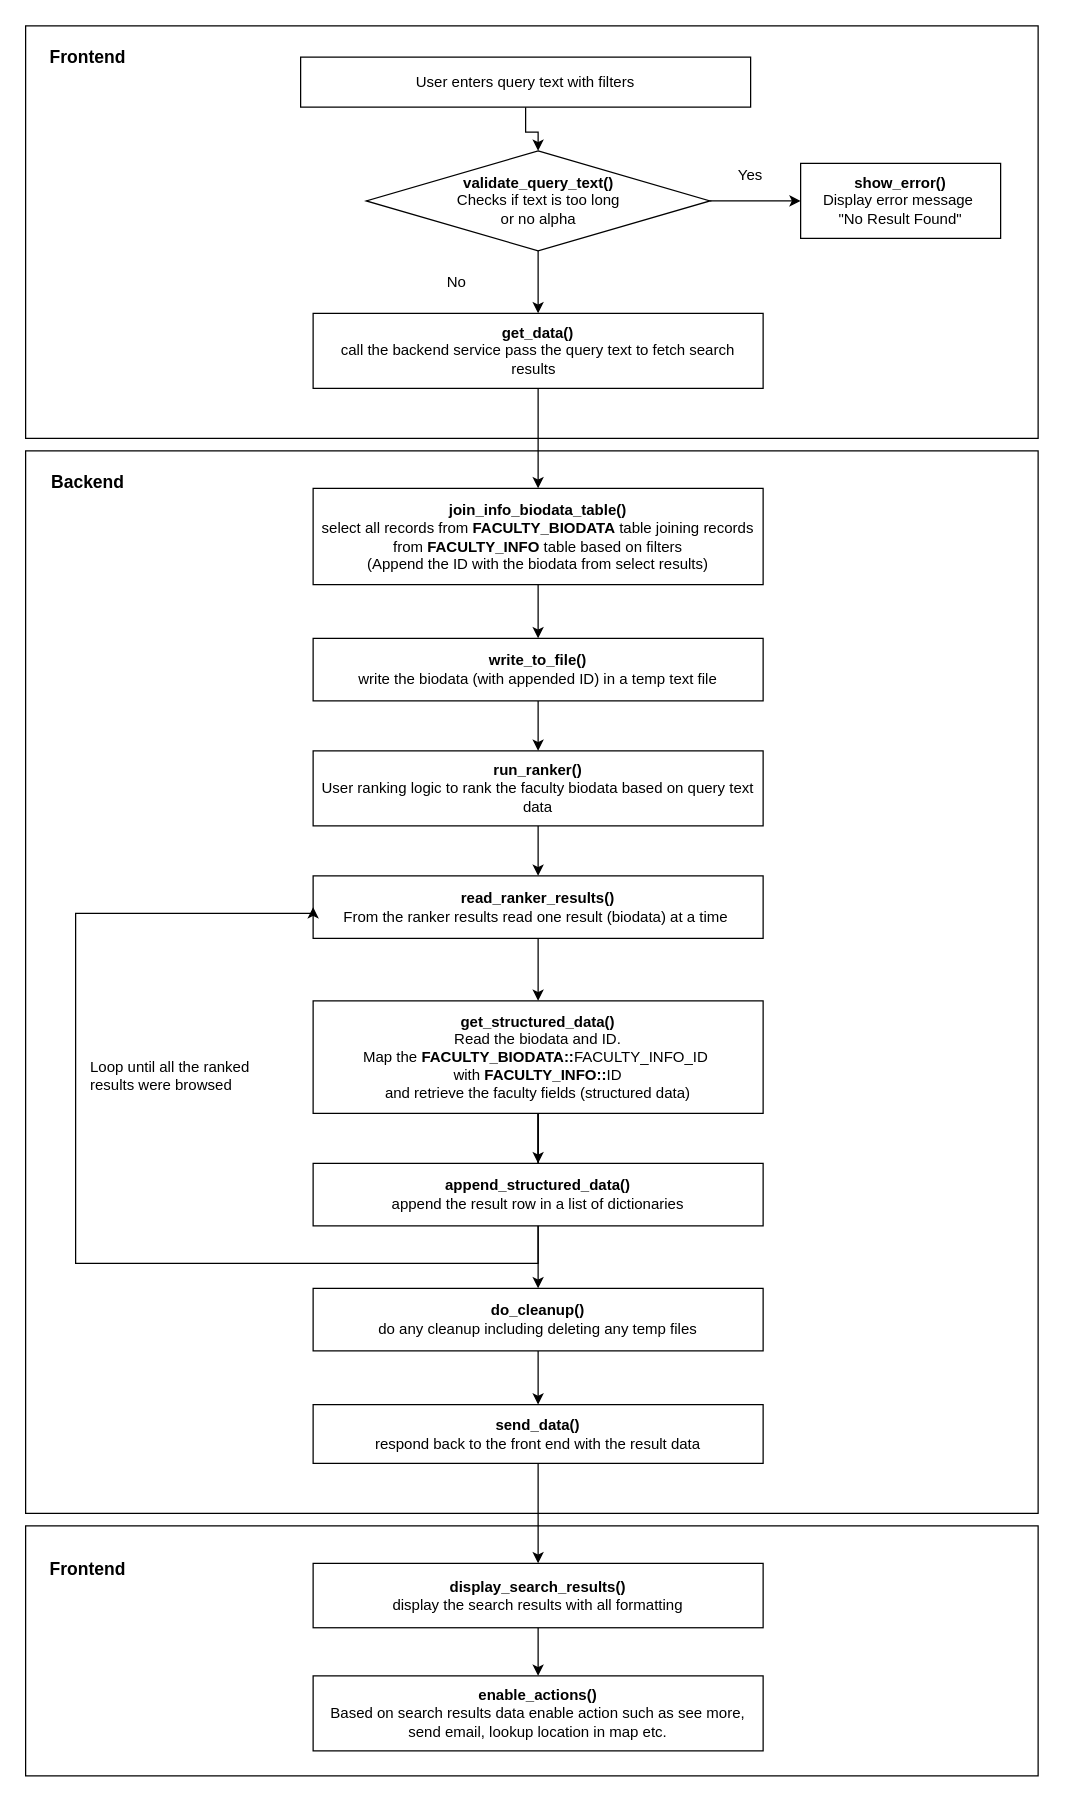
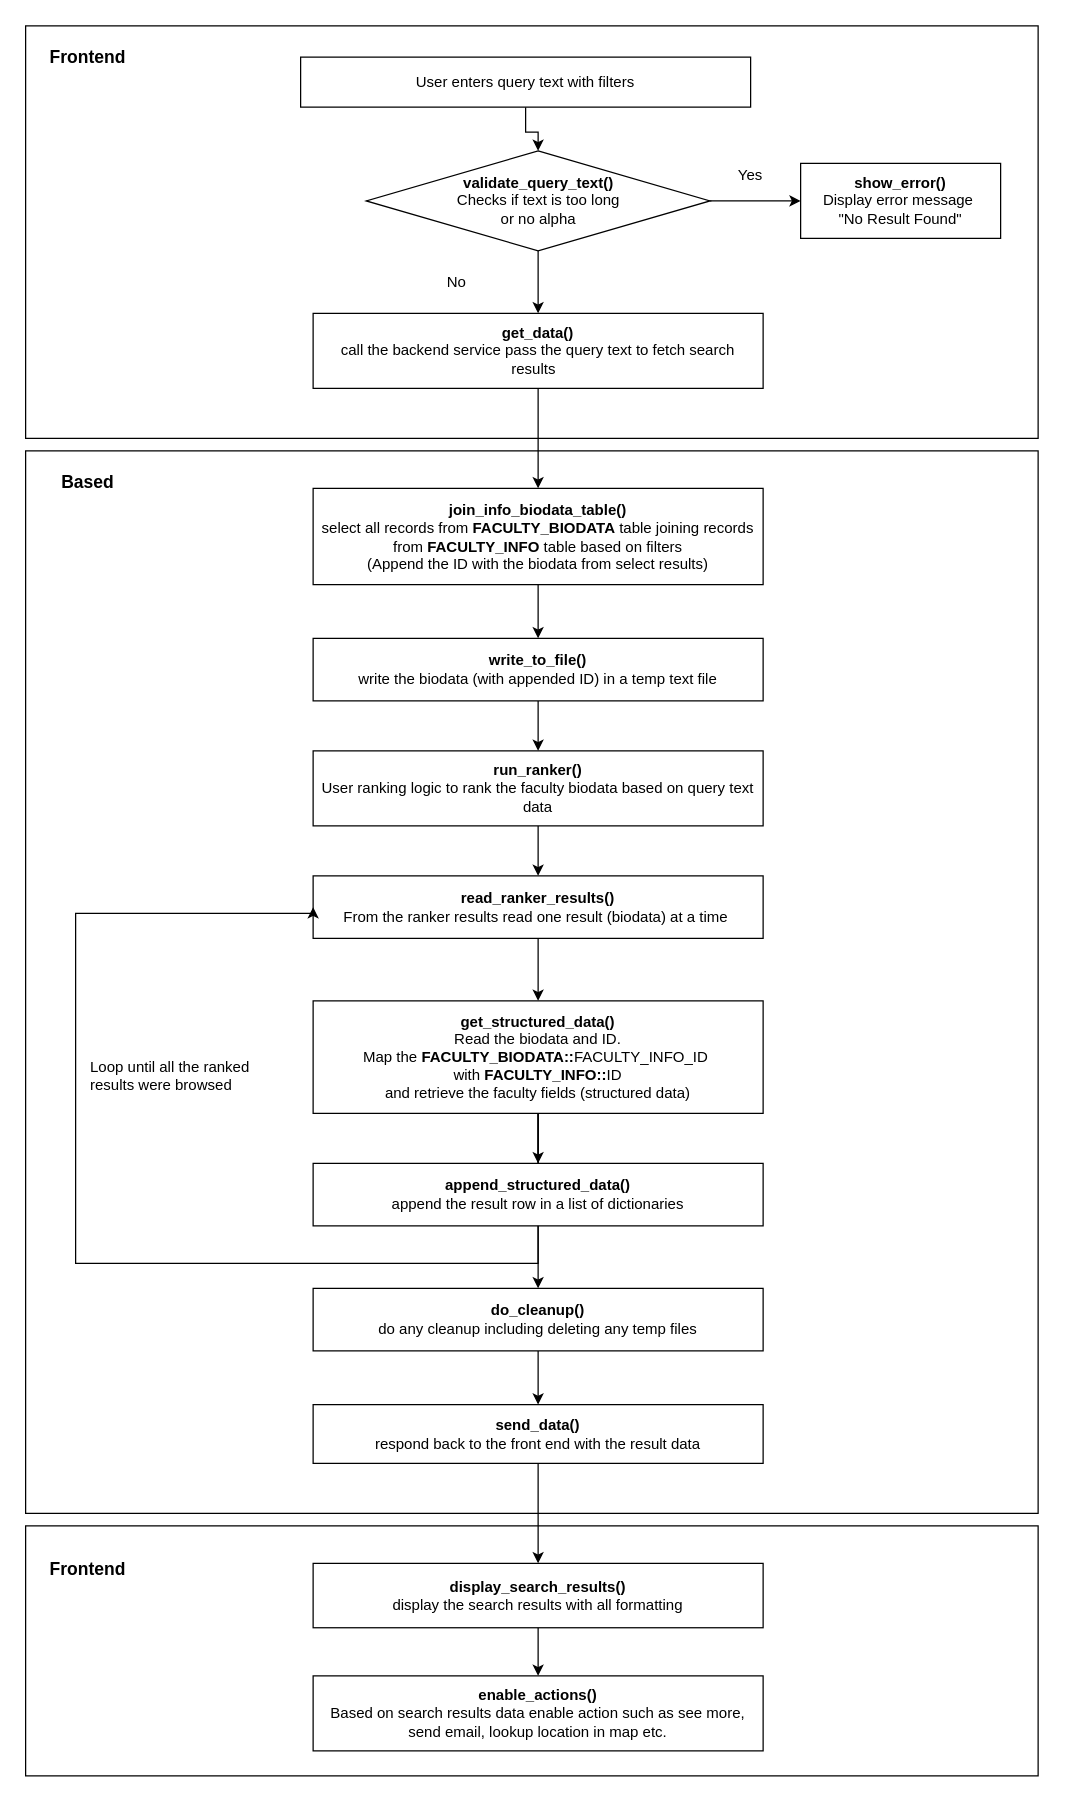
(88, 482) -> (88, 482)
